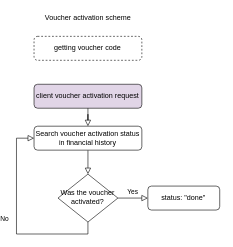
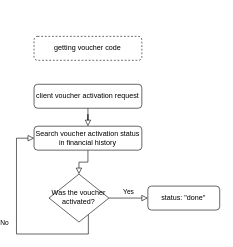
(88, 18) -> none
(88, 96) -> (88, 96)
(88, 198) -> (79, 198)
